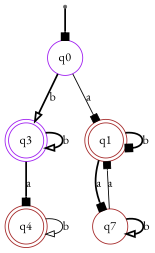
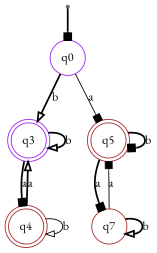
(106, 140) -> (108, 140)
none -> (27, 188)
